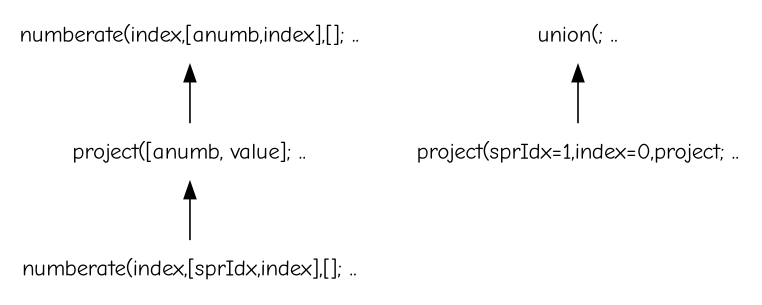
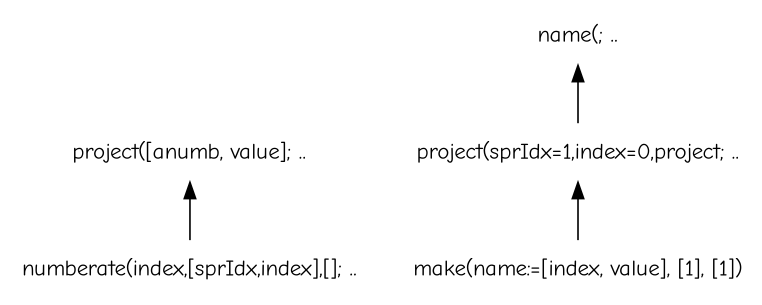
(190, 36) -> none
(578, 36) -> (578, 36)
none -> (578, 270)
